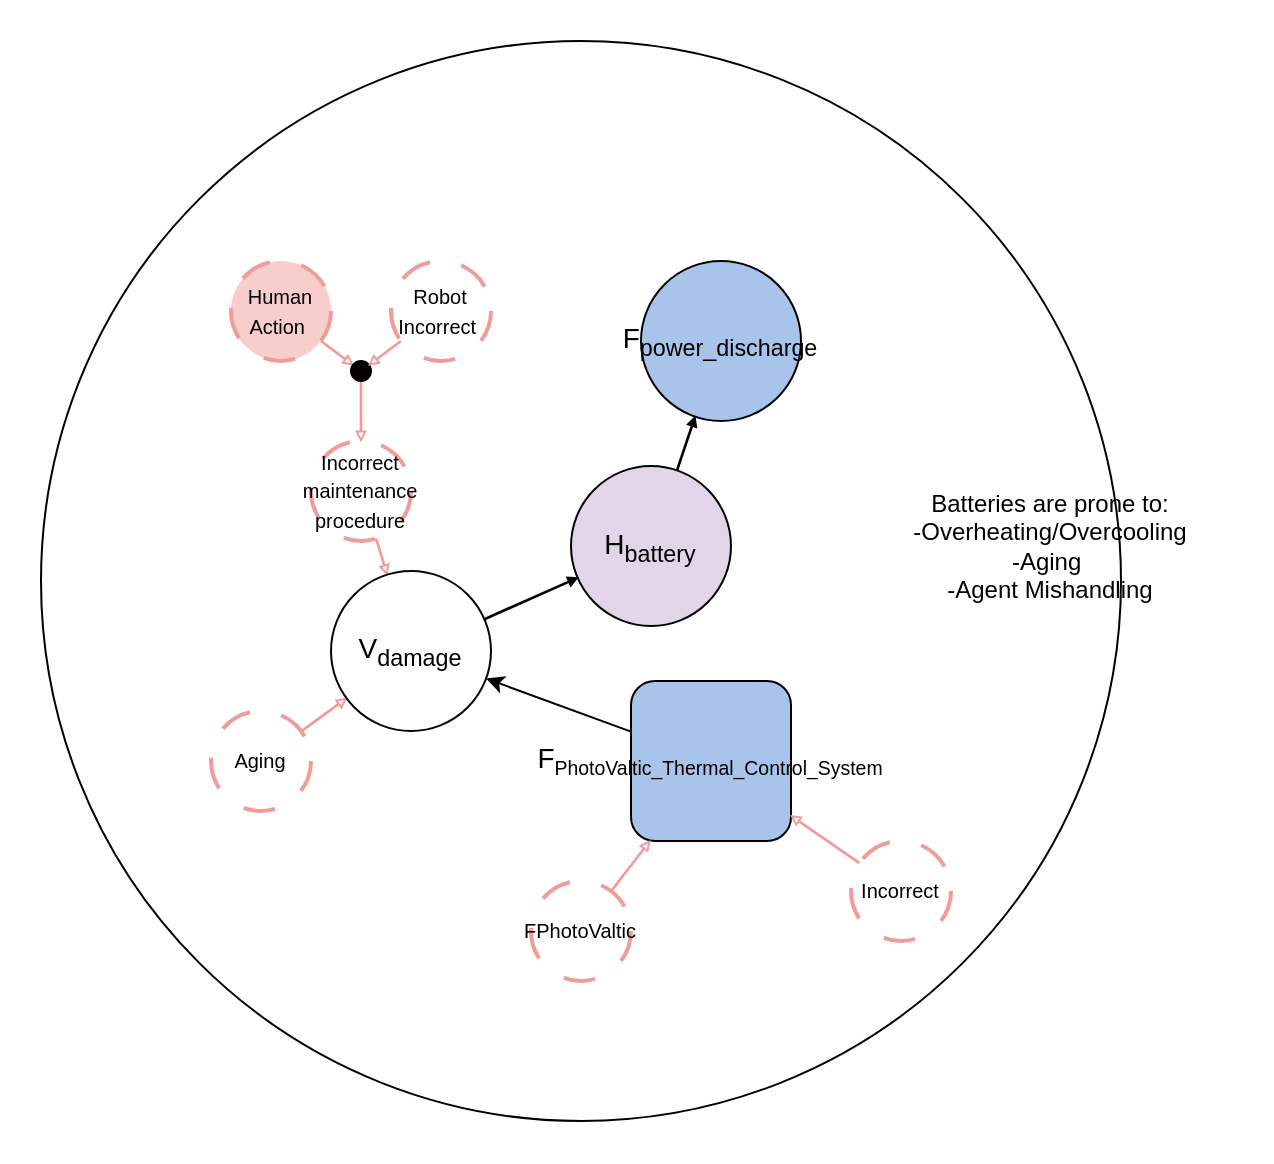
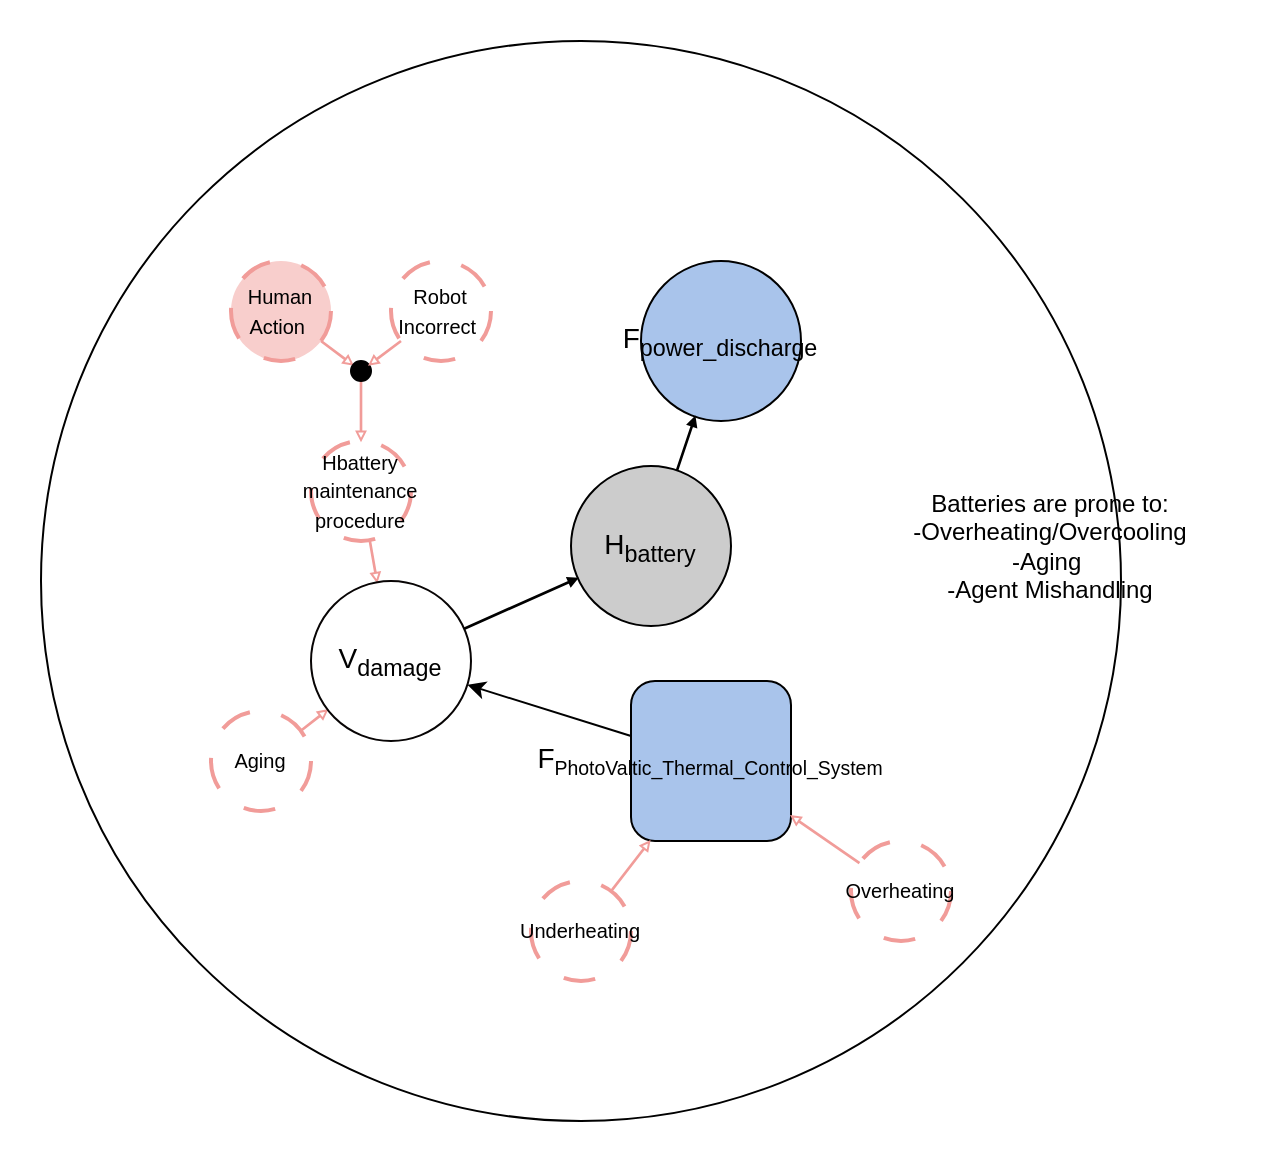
(361, 491) -> (361, 491)
(651, 546) -> (651, 546)
(411, 651) -> (391, 661)
(901, 891) -> (901, 891)
(581, 931) -> (581, 931)
